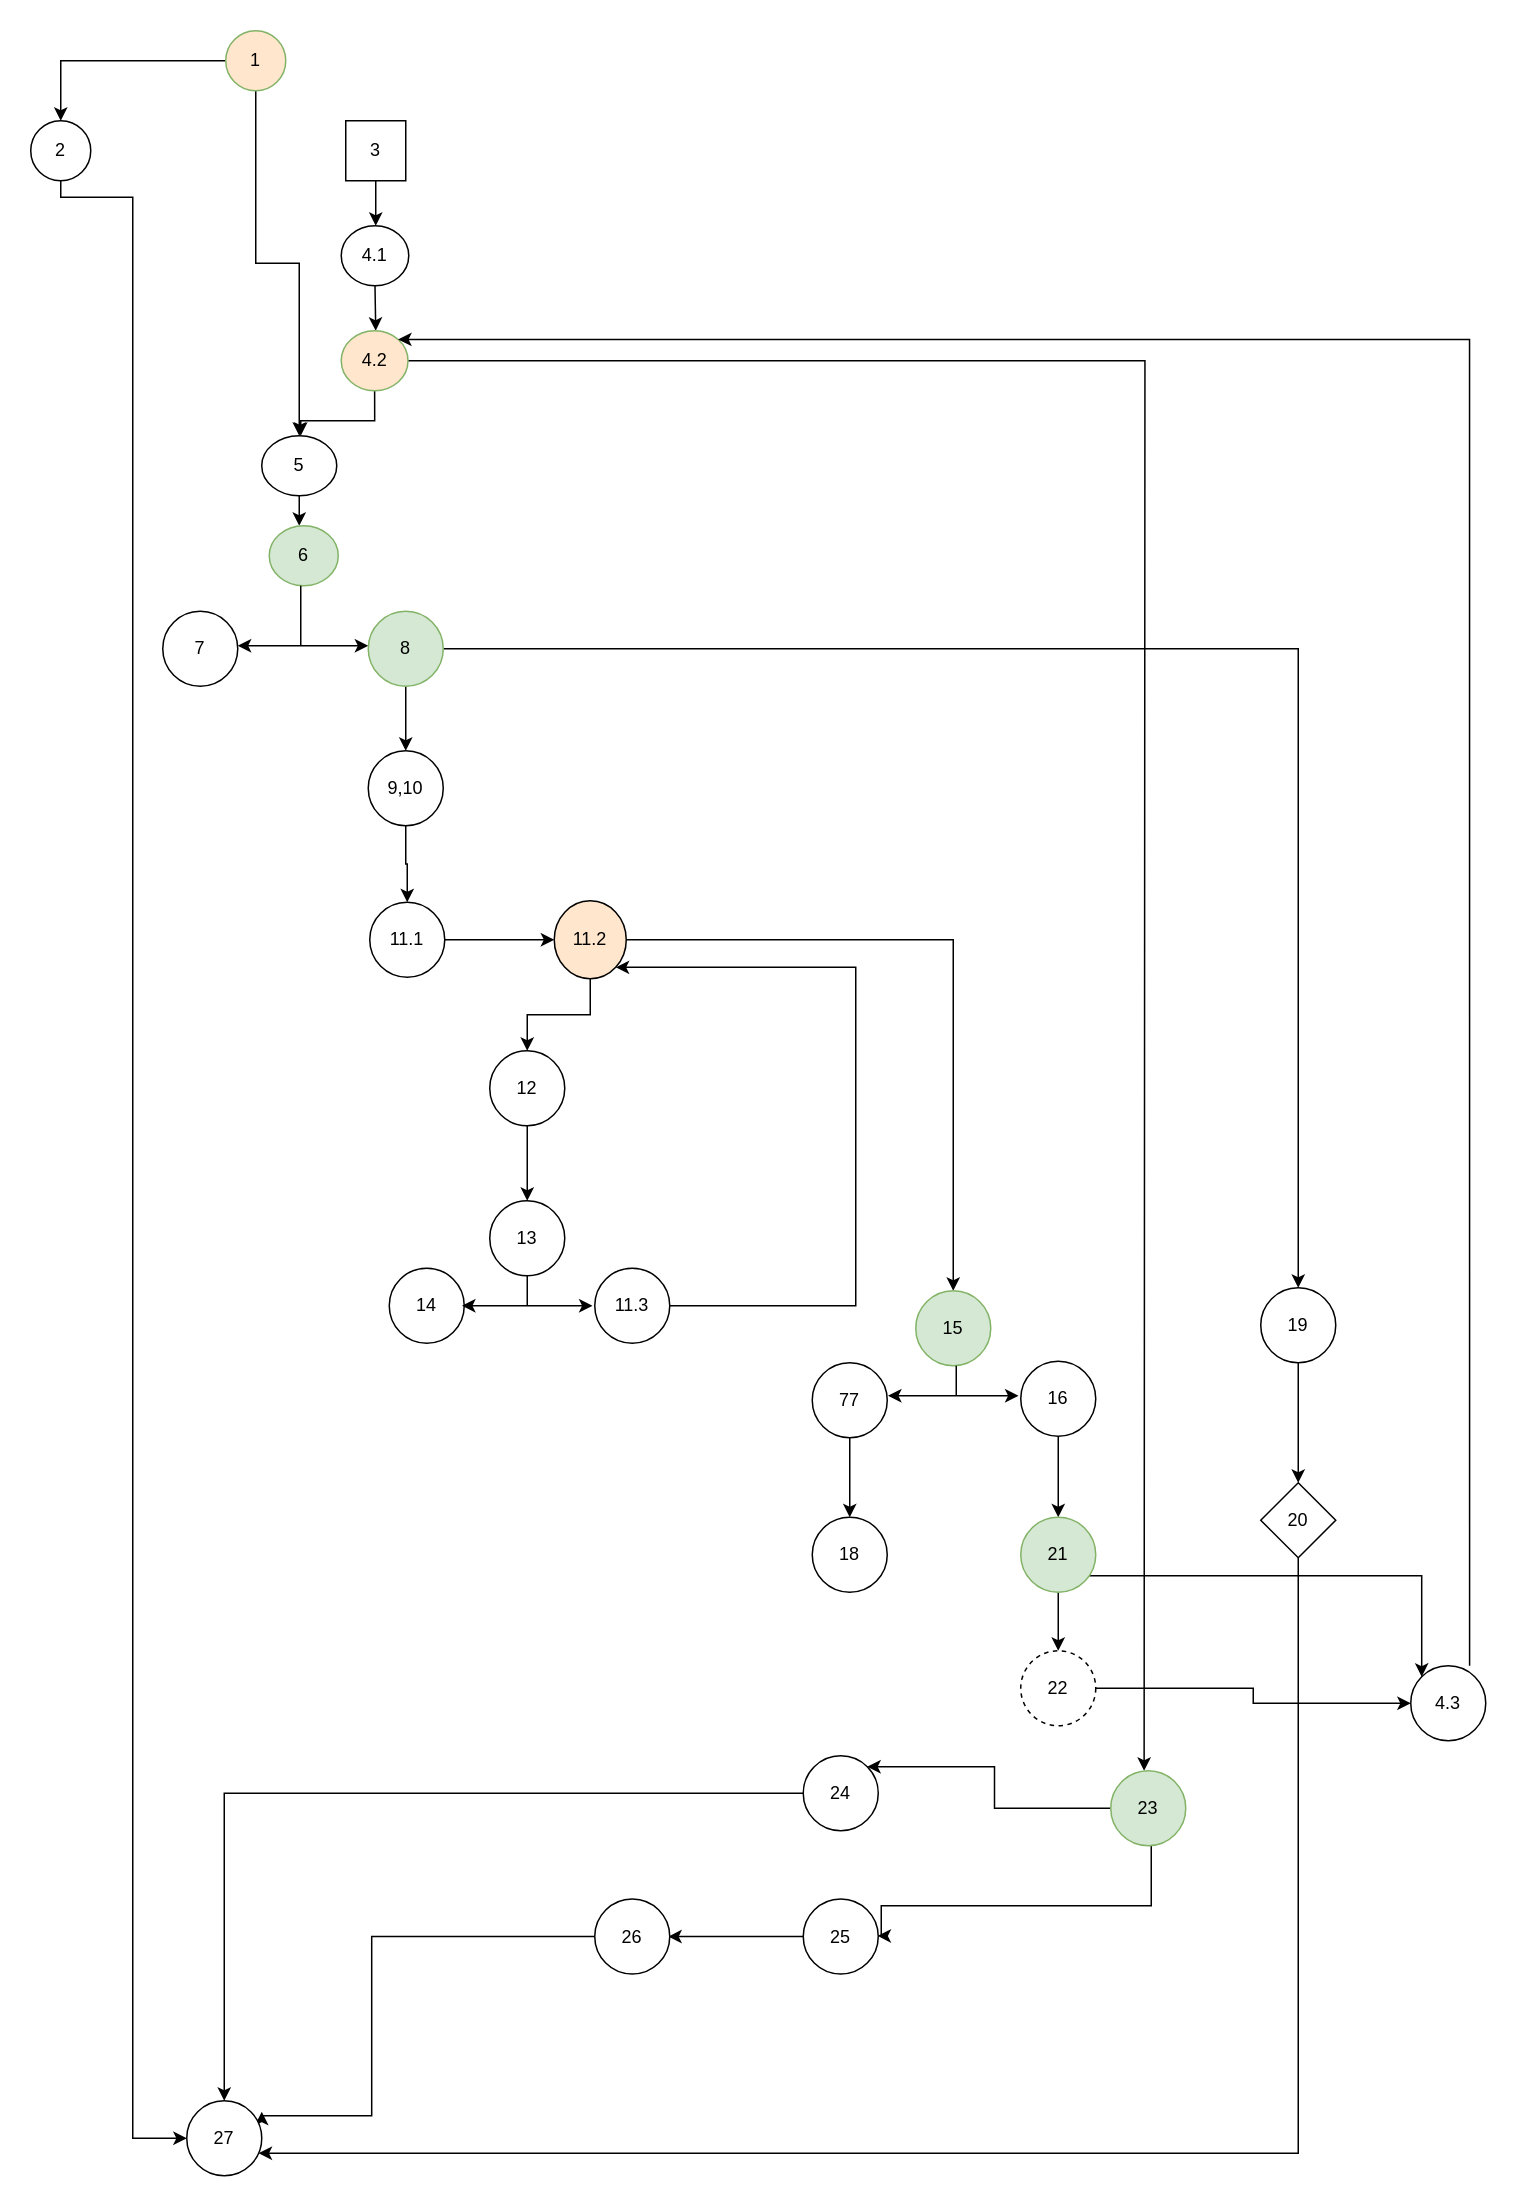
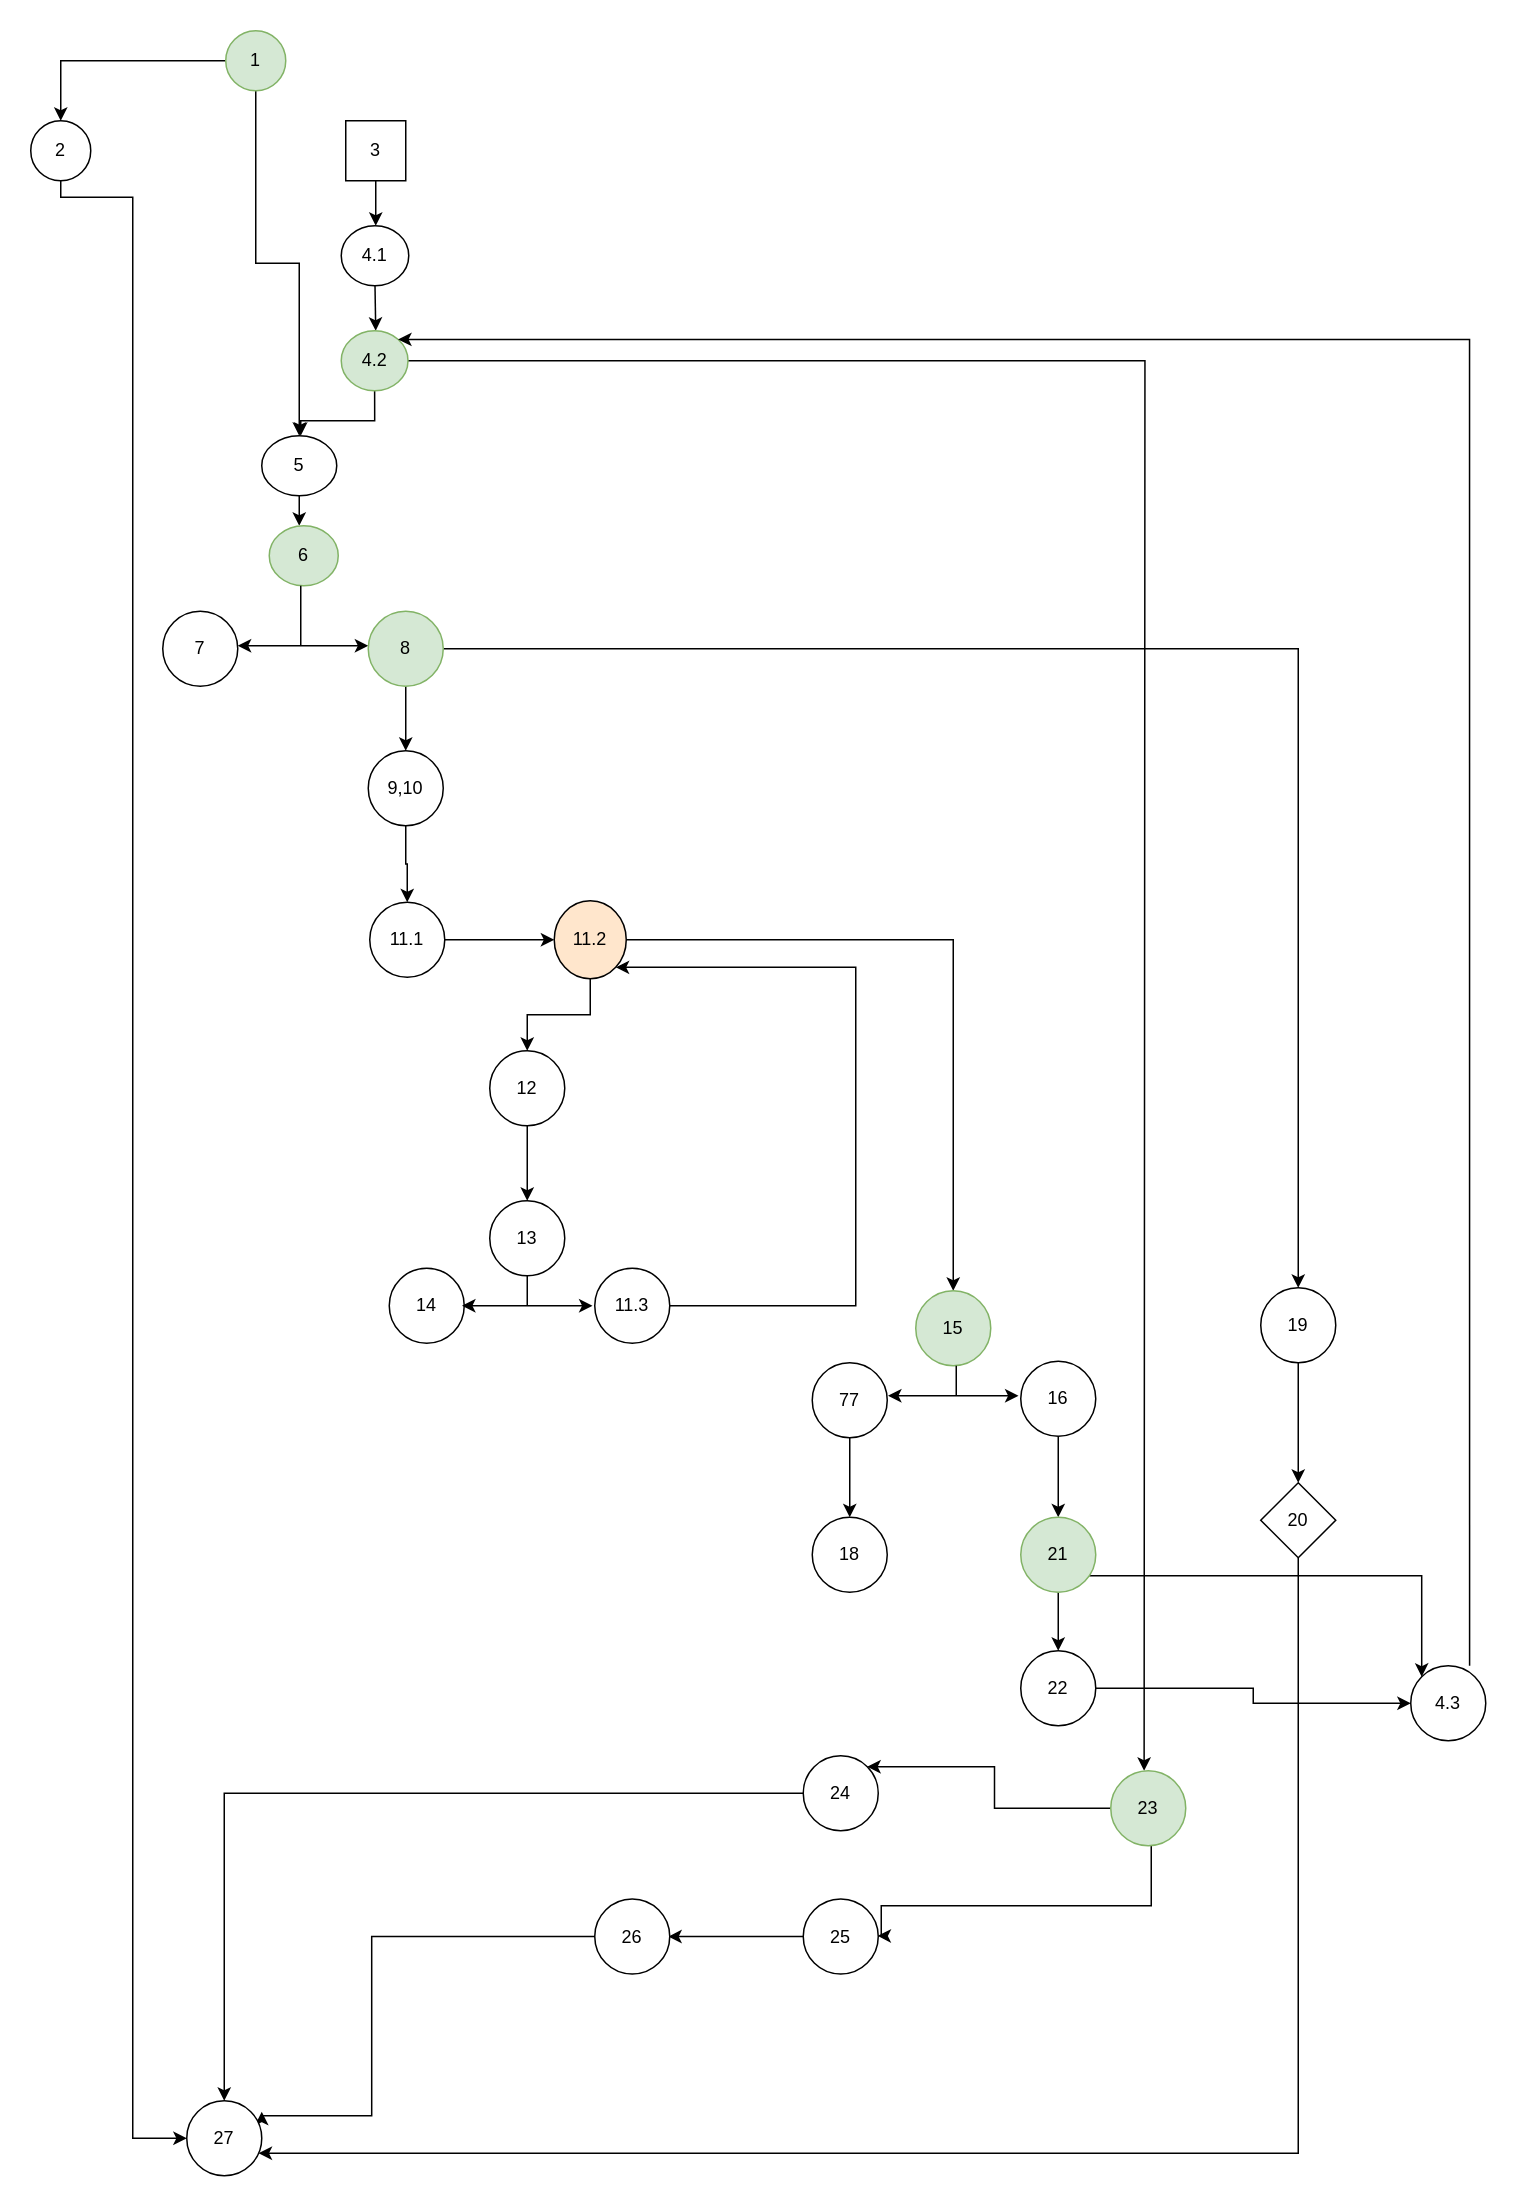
(256, 61) -> (256, 61)
(375, 361) -> (375, 361)
(1058, 1688) -> (1058, 1688)
